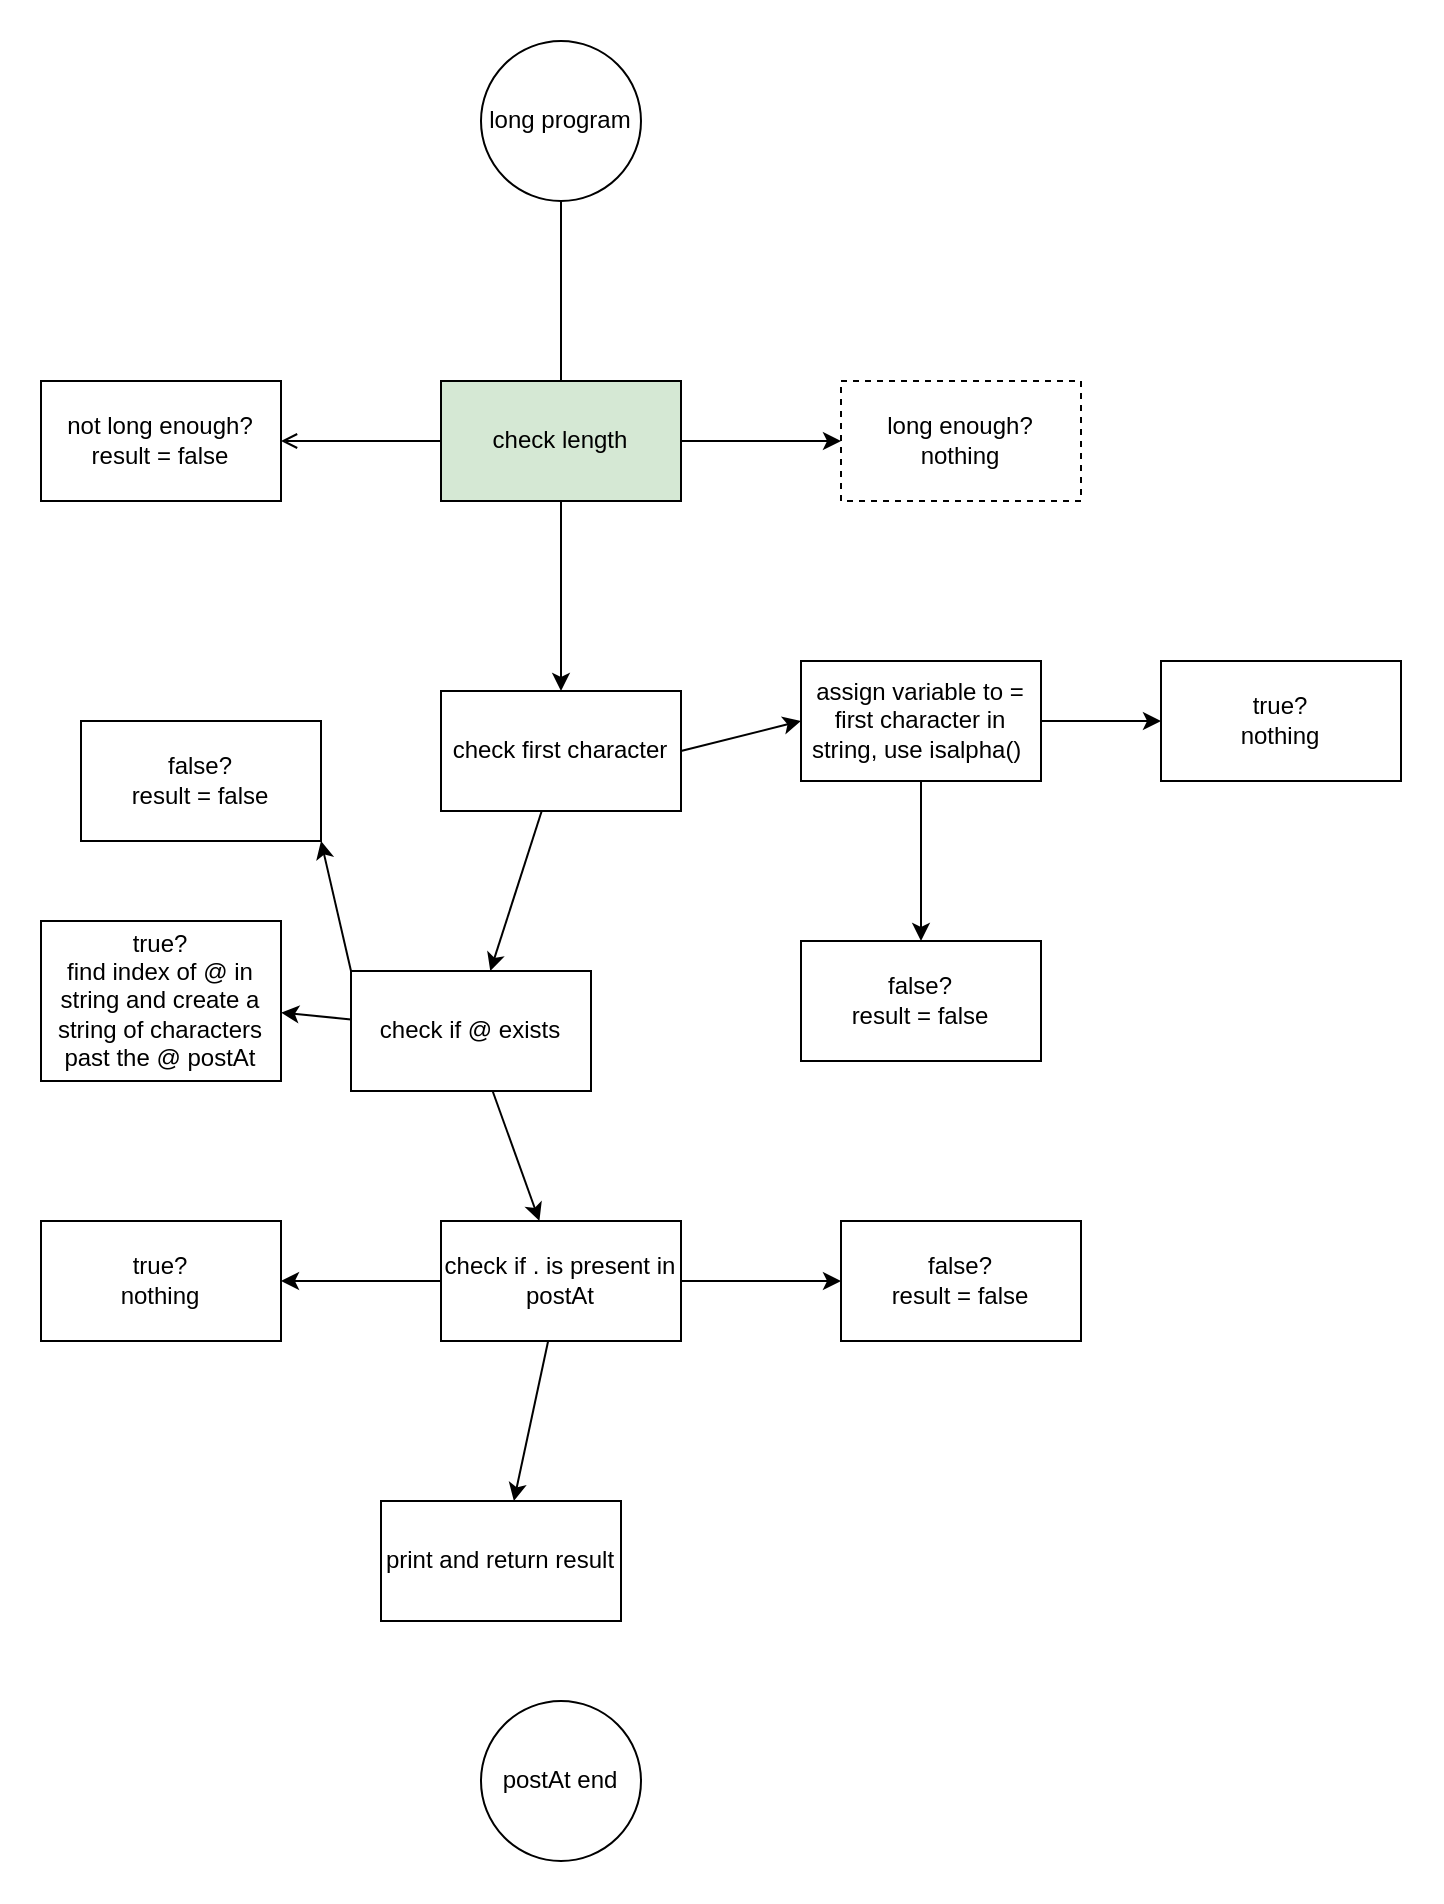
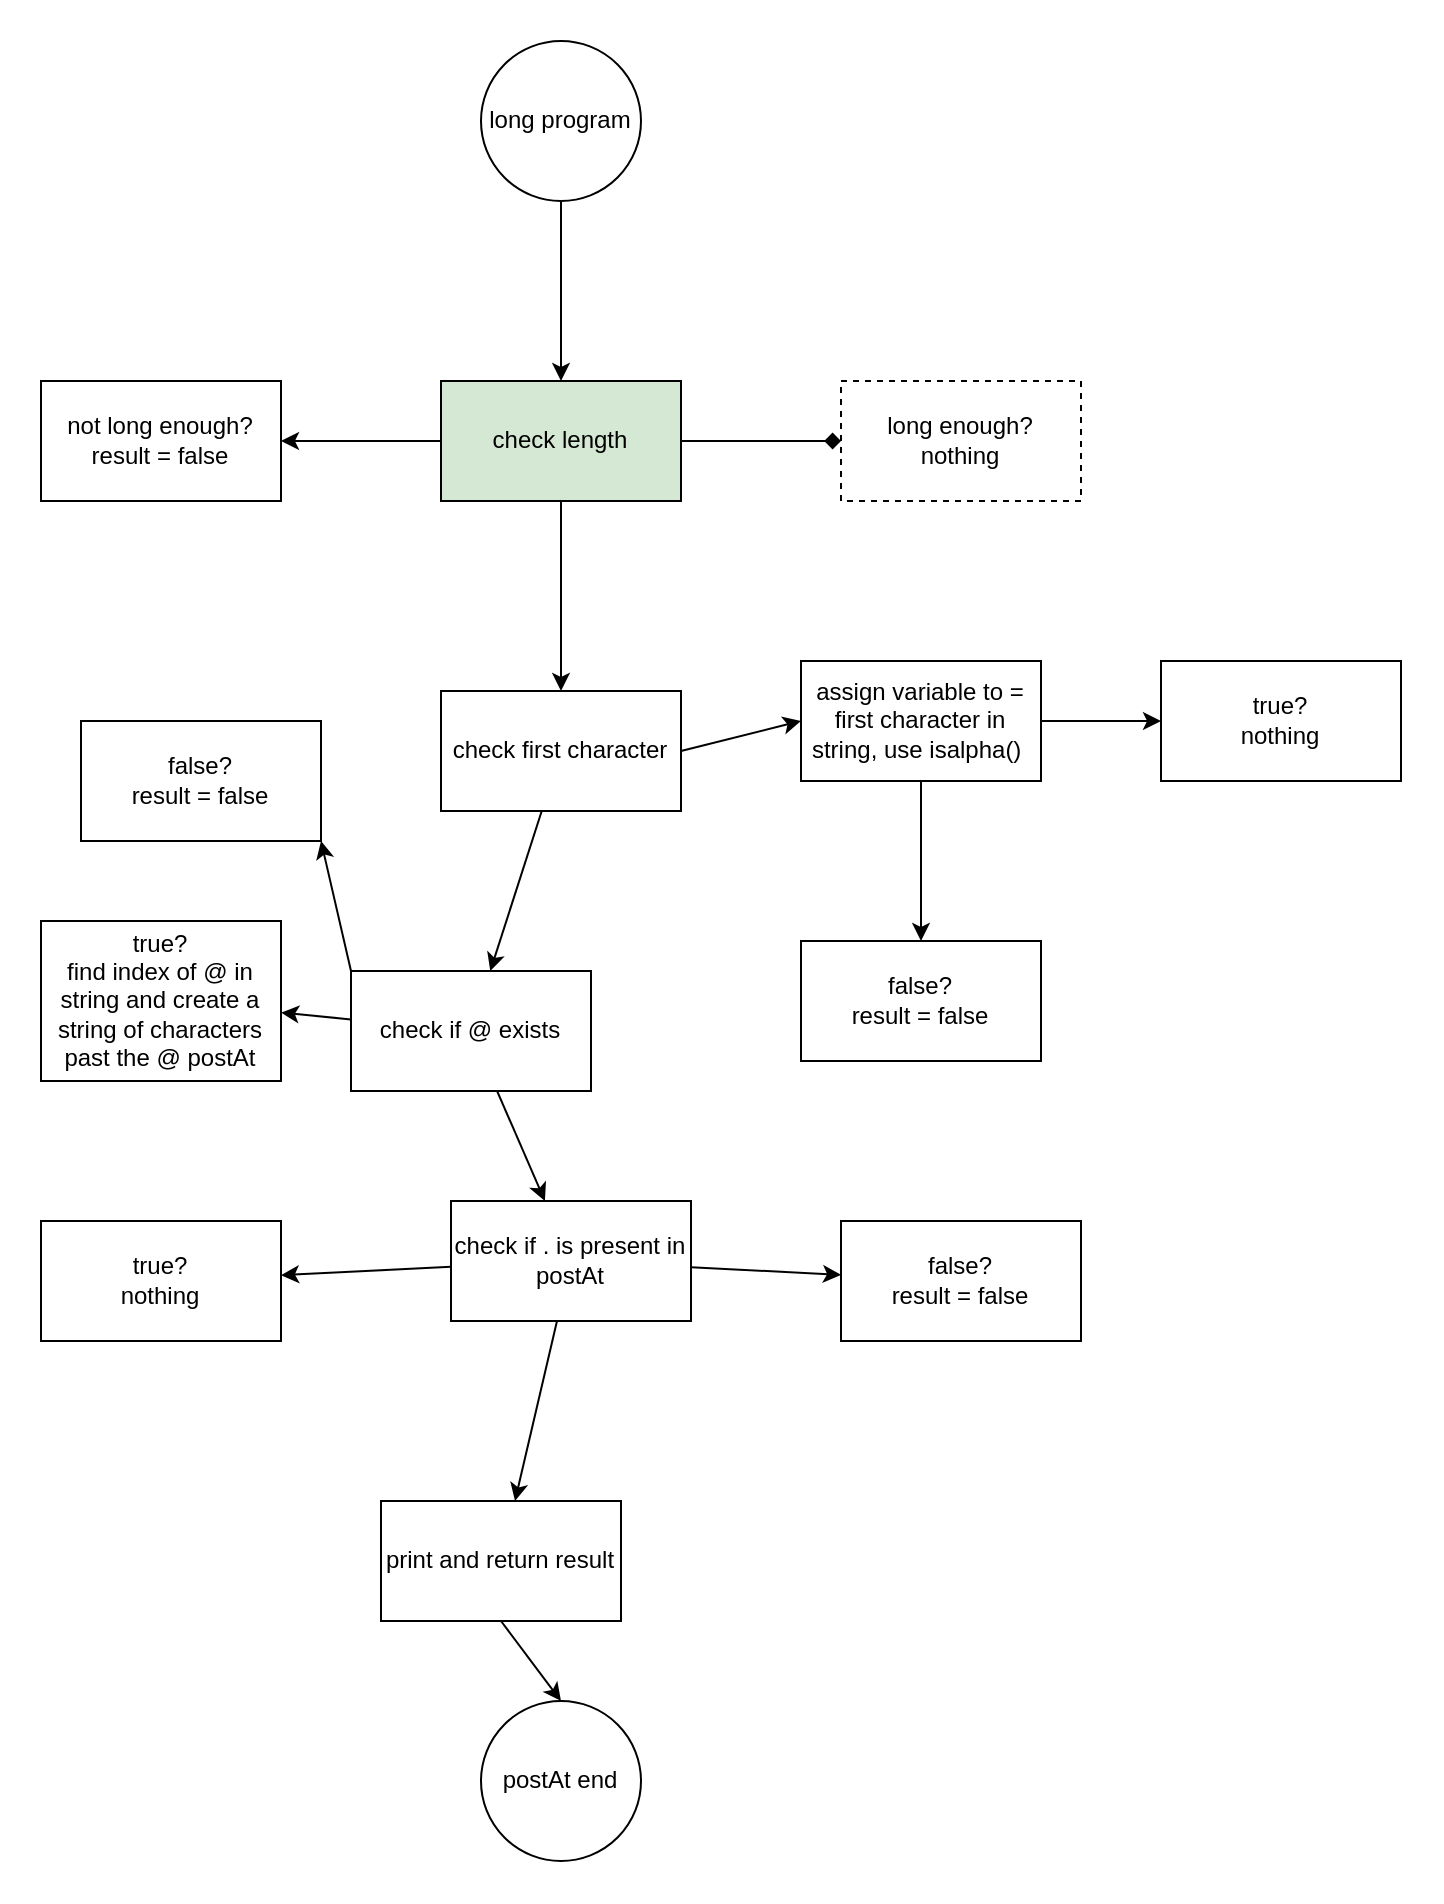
(561, 371) -> (561, 366)
(293, 441) -> (296, 441)
(825, 441) -> (824, 441)
(561, 1281) -> (571, 1261)
none -> (527, 1656)
